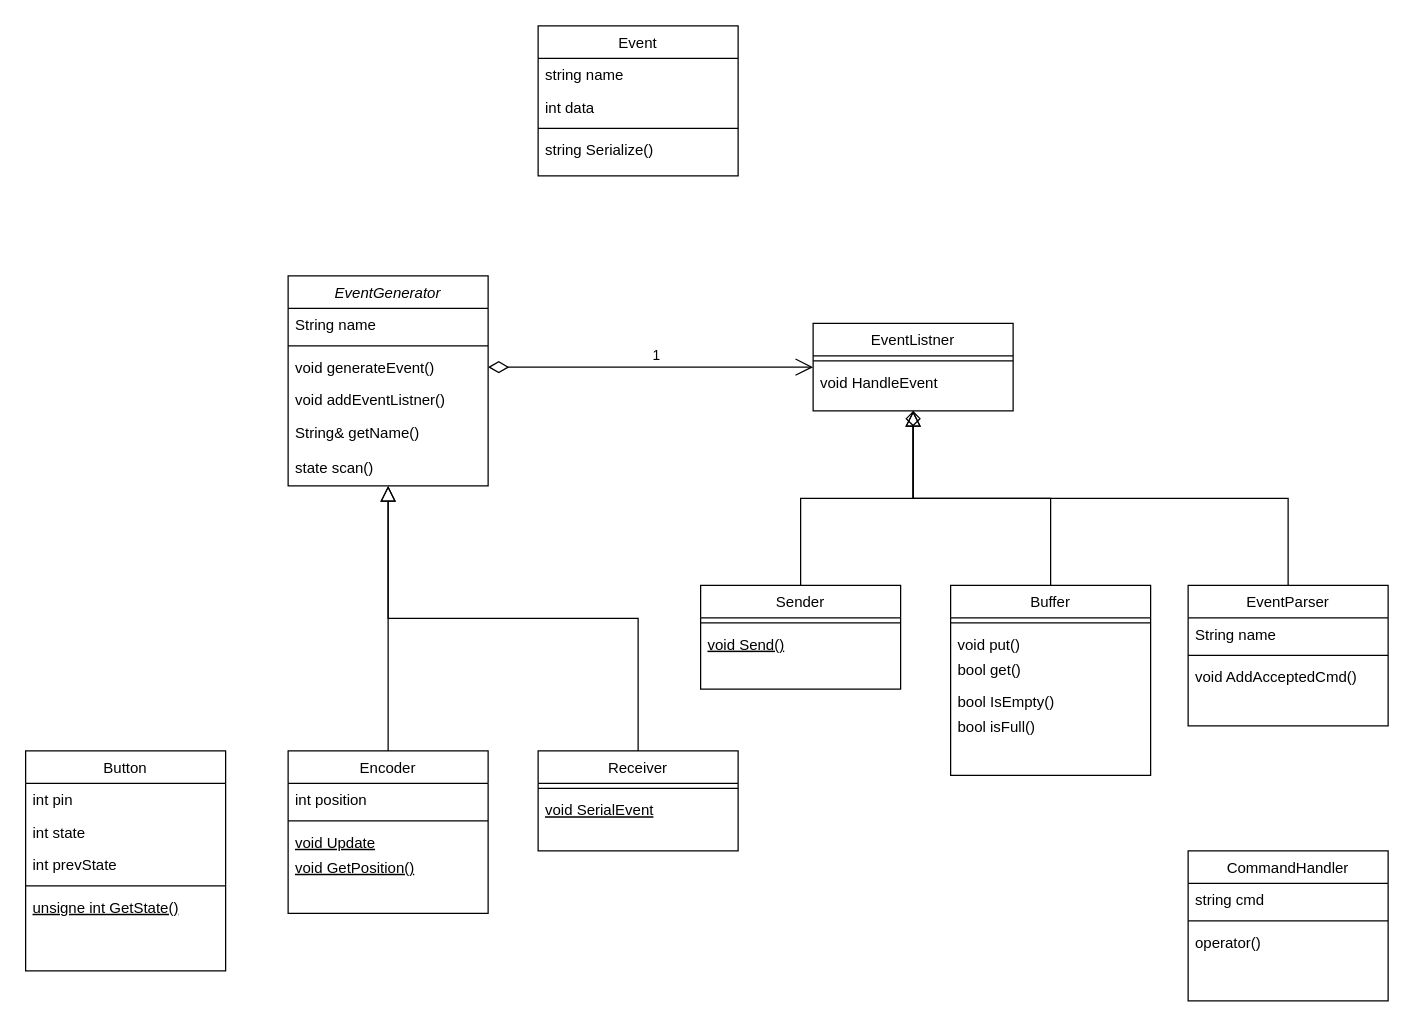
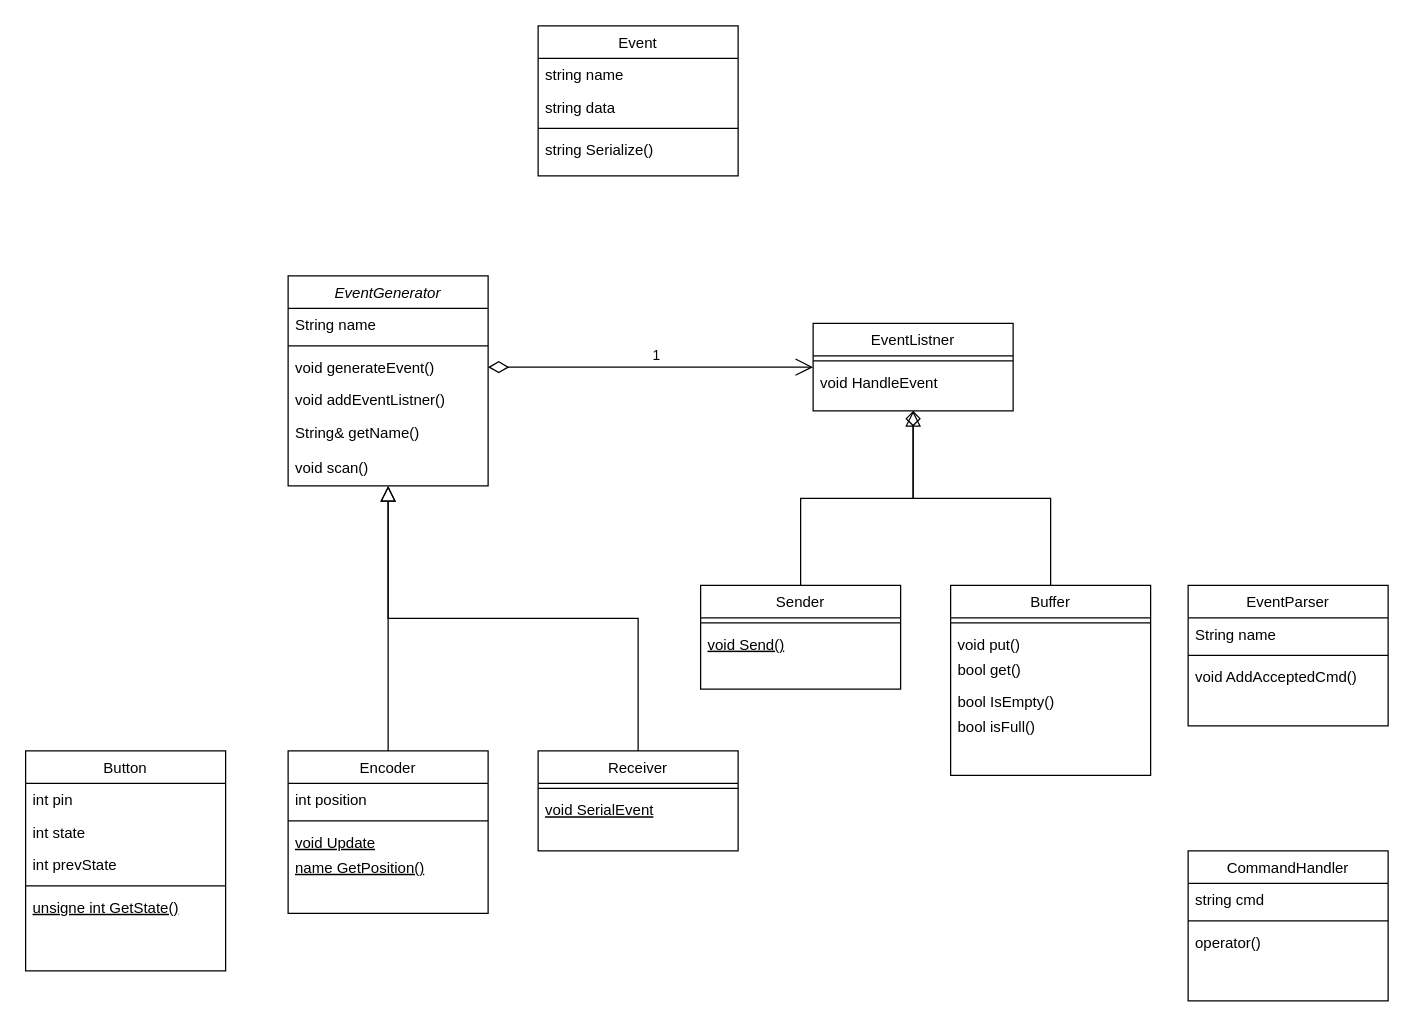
(575, 108) -> (587, 108)
(343, 468) -> (337, 468)
(1213, 498) -> none
(363, 868) -> (365, 868)
